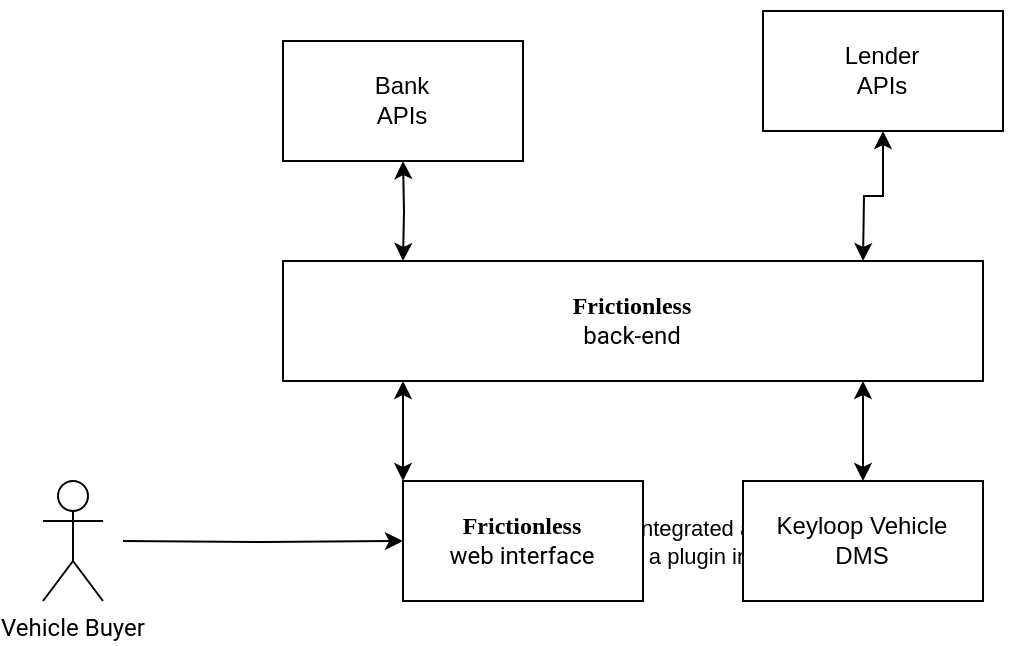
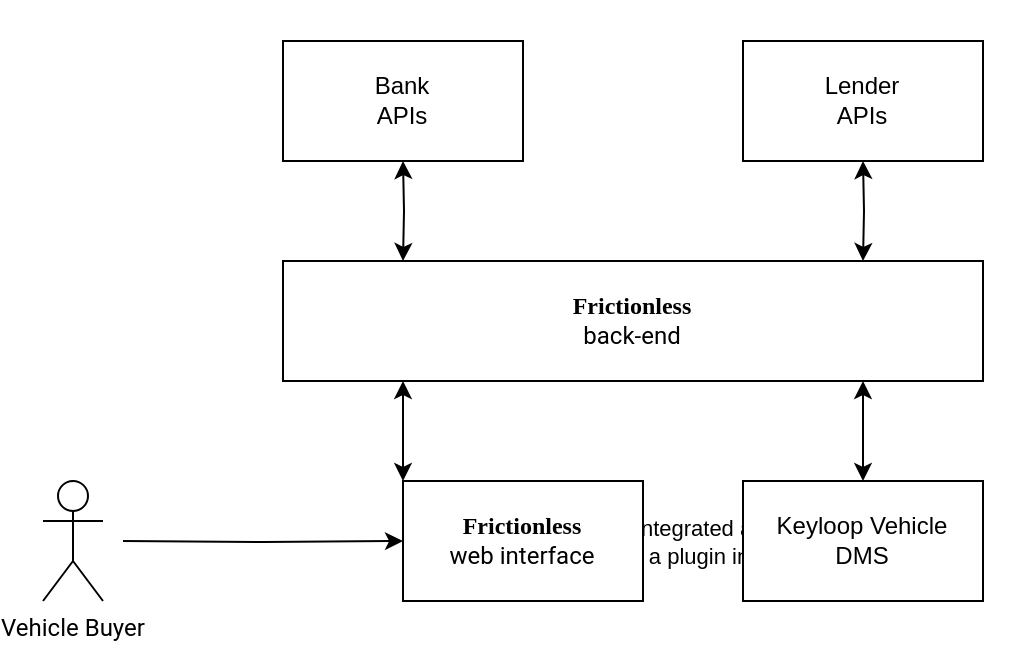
(883, 71) -> (863, 101)
